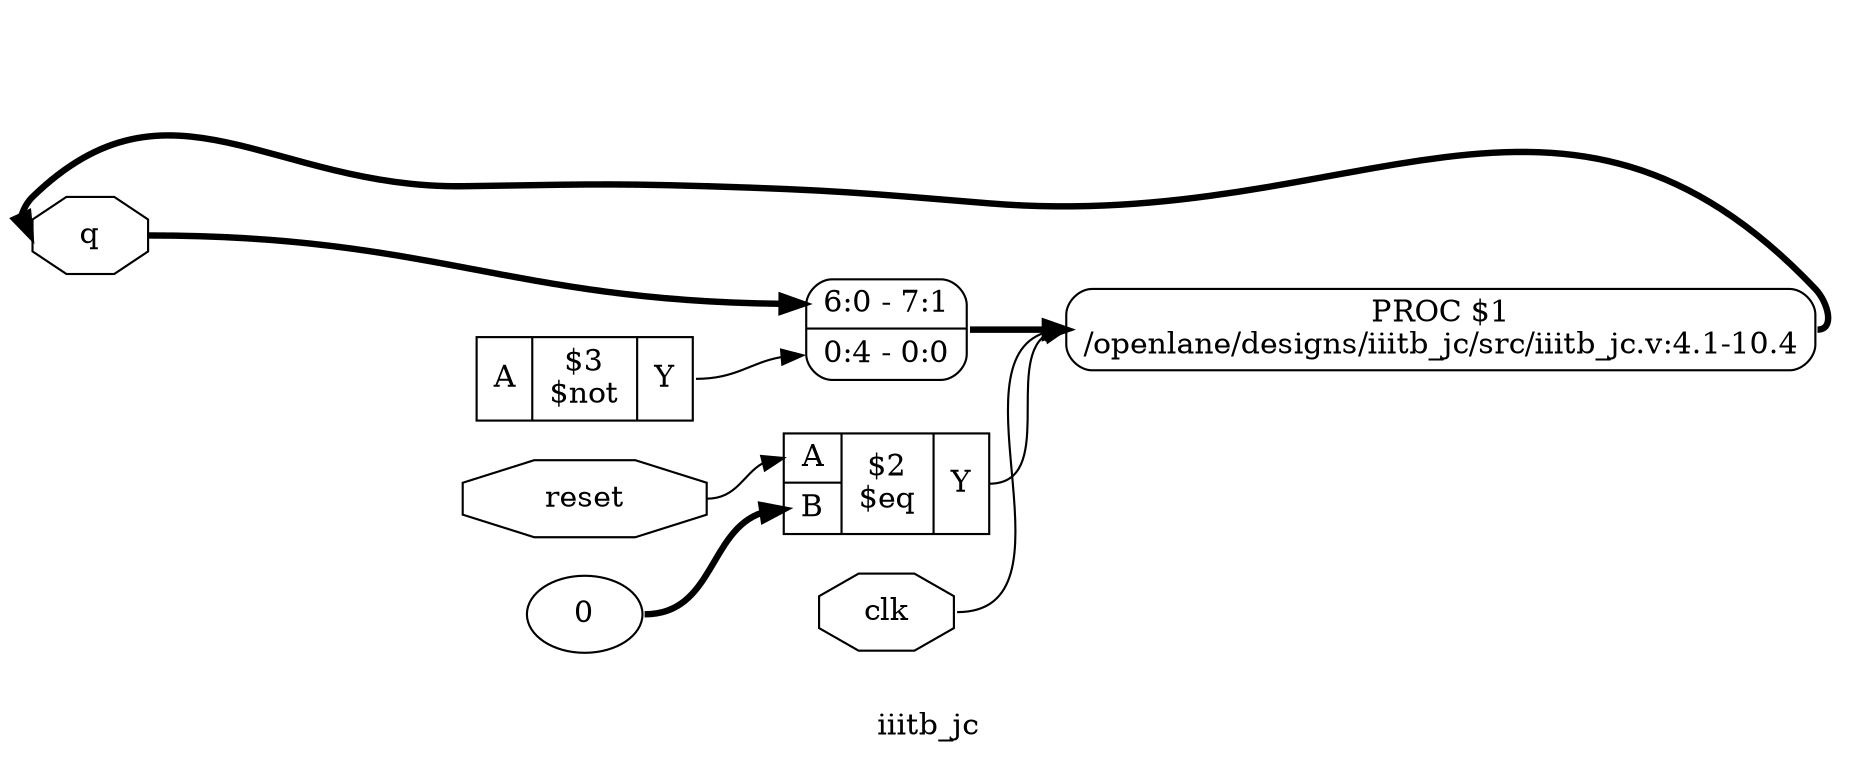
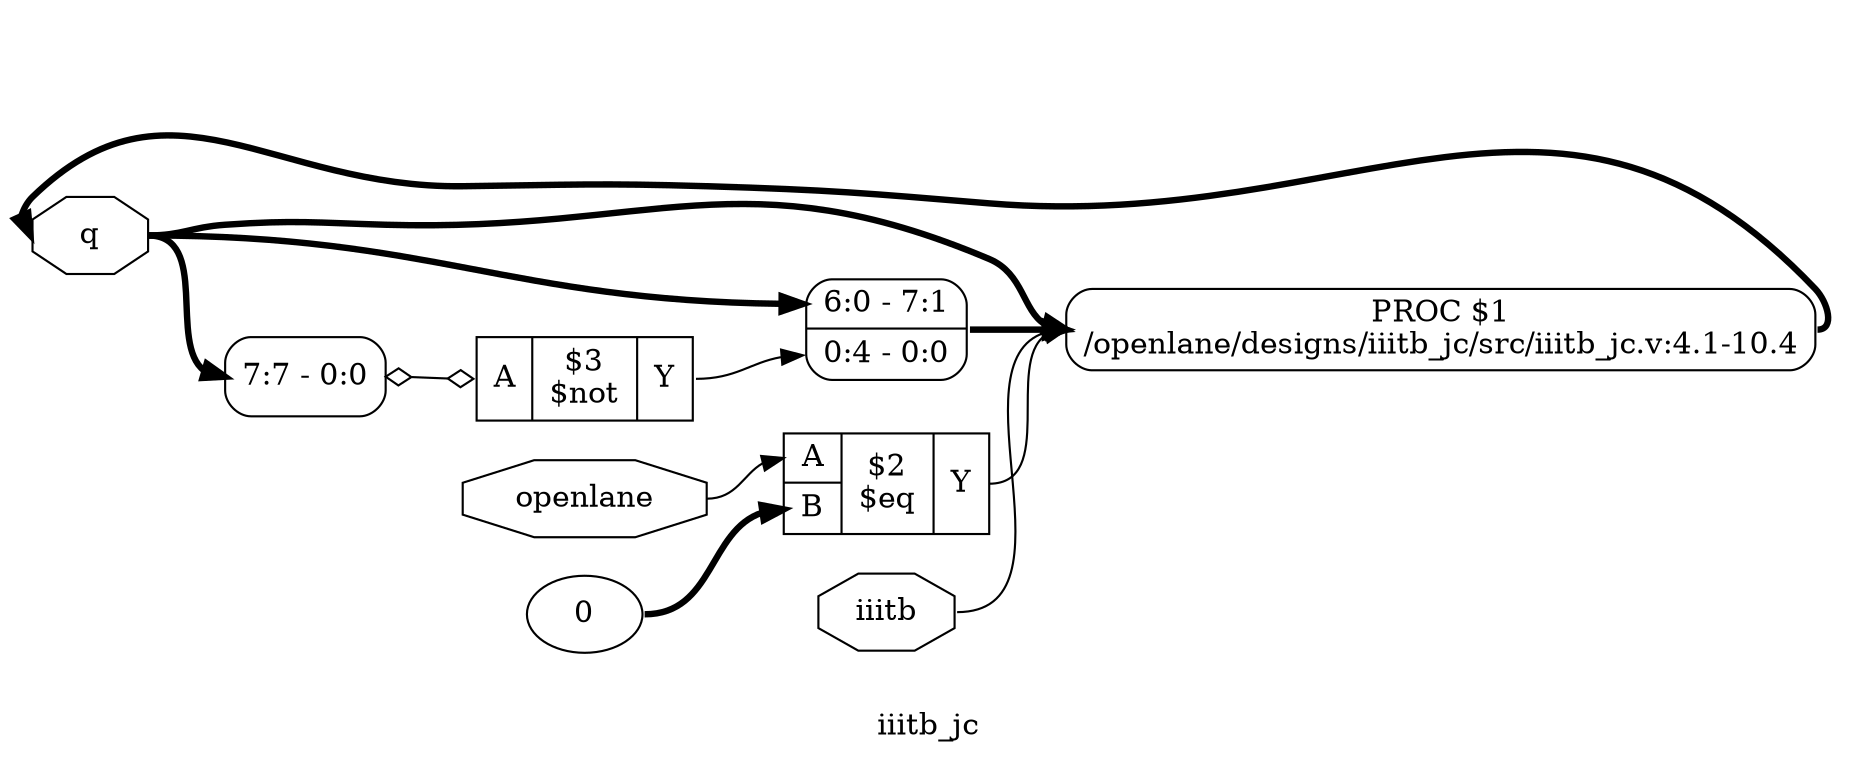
none -> (616, 213)
none -> (305, 377)
(585, 499) -> (585, 499)
(886, 612) -> (886, 612)
